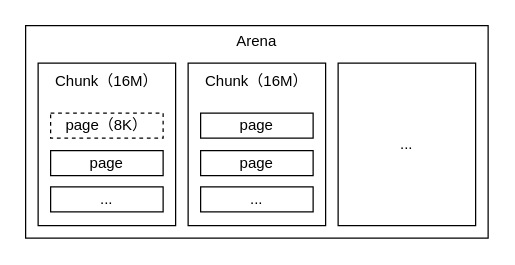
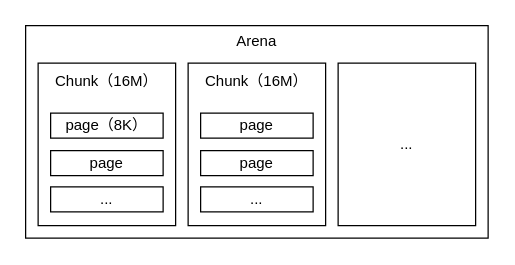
(107, 126) -> (107, 126)
